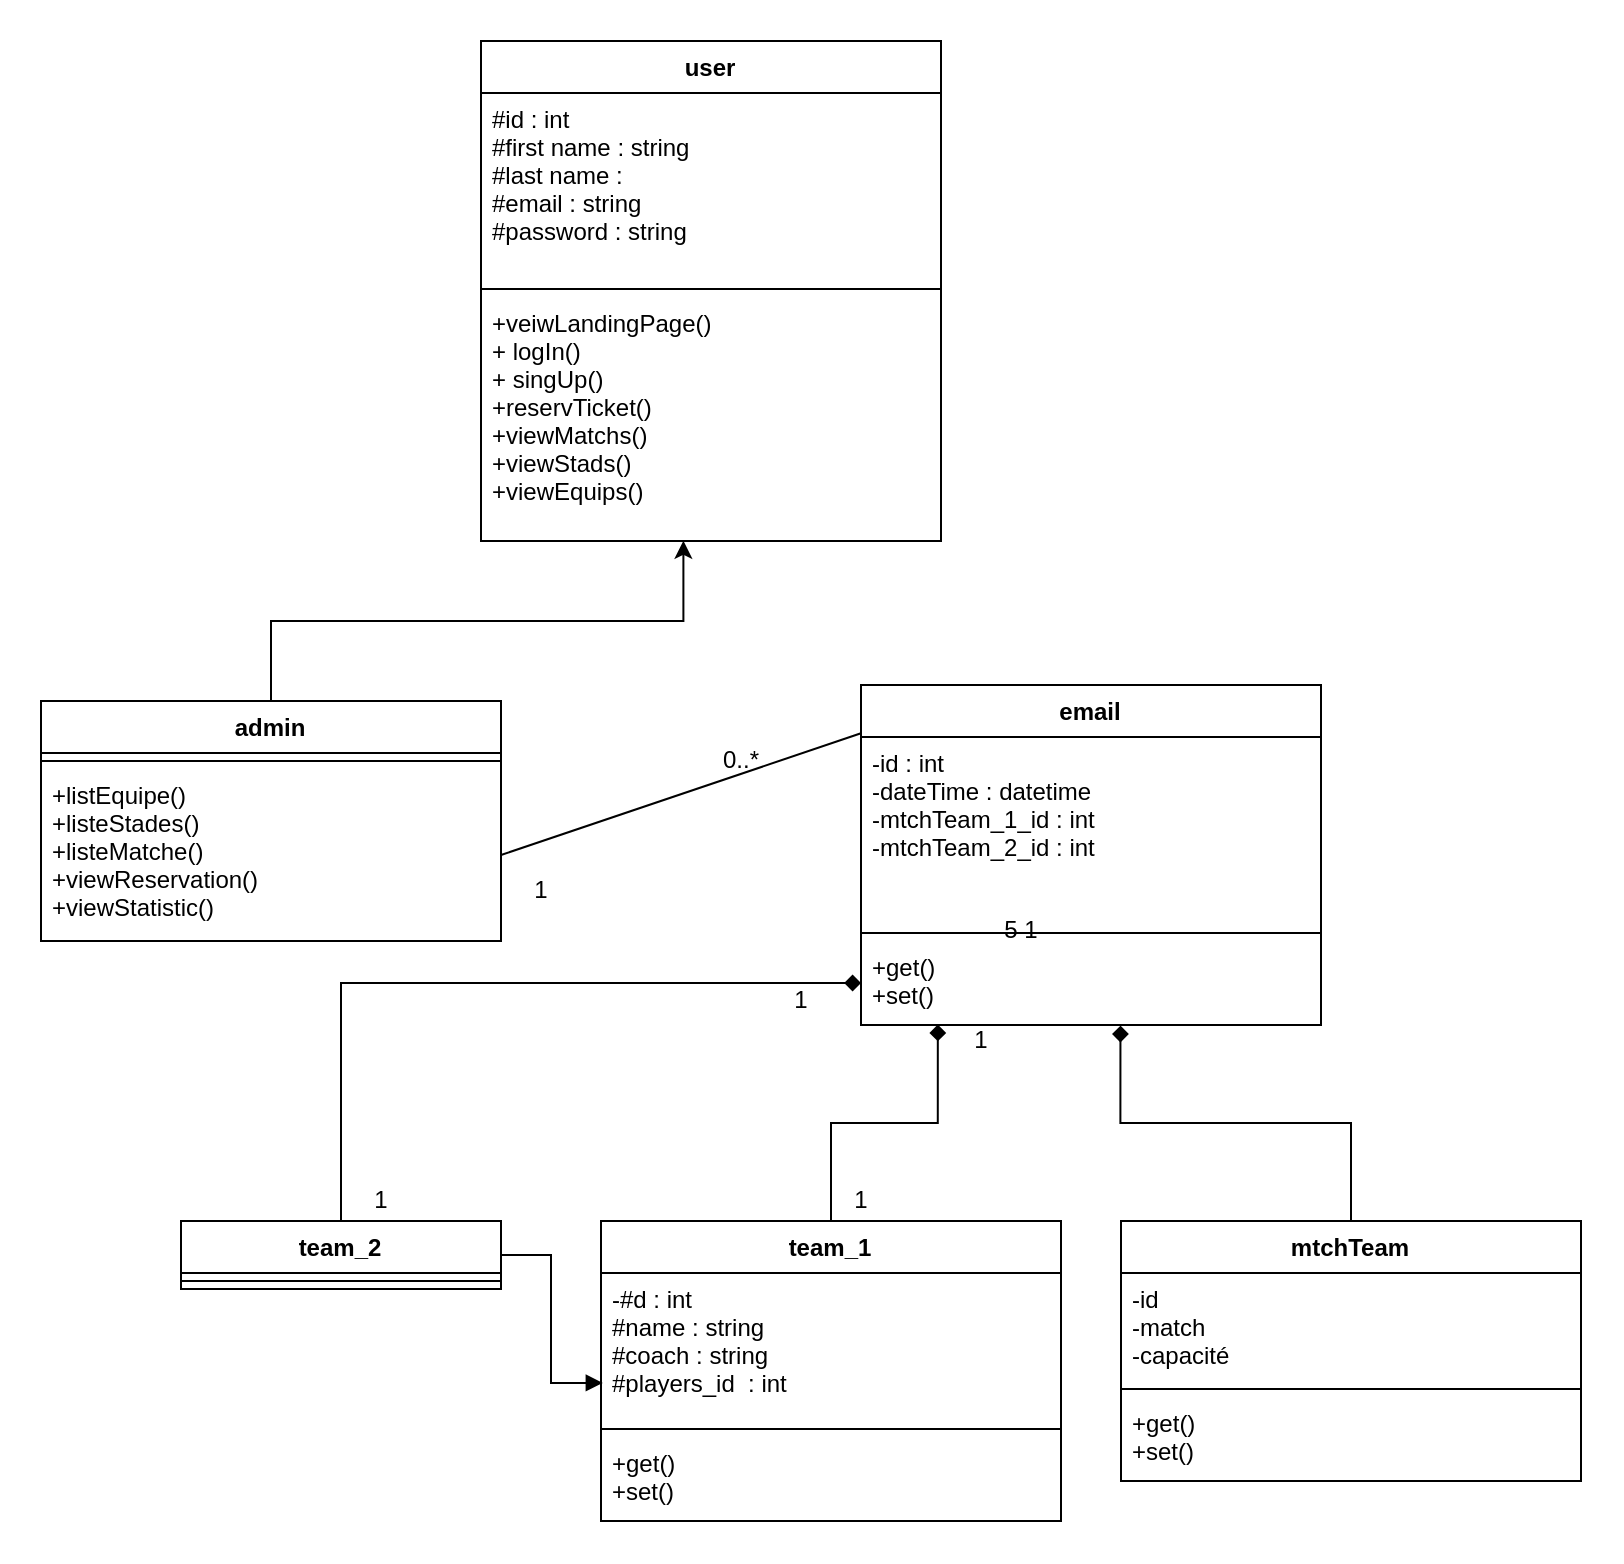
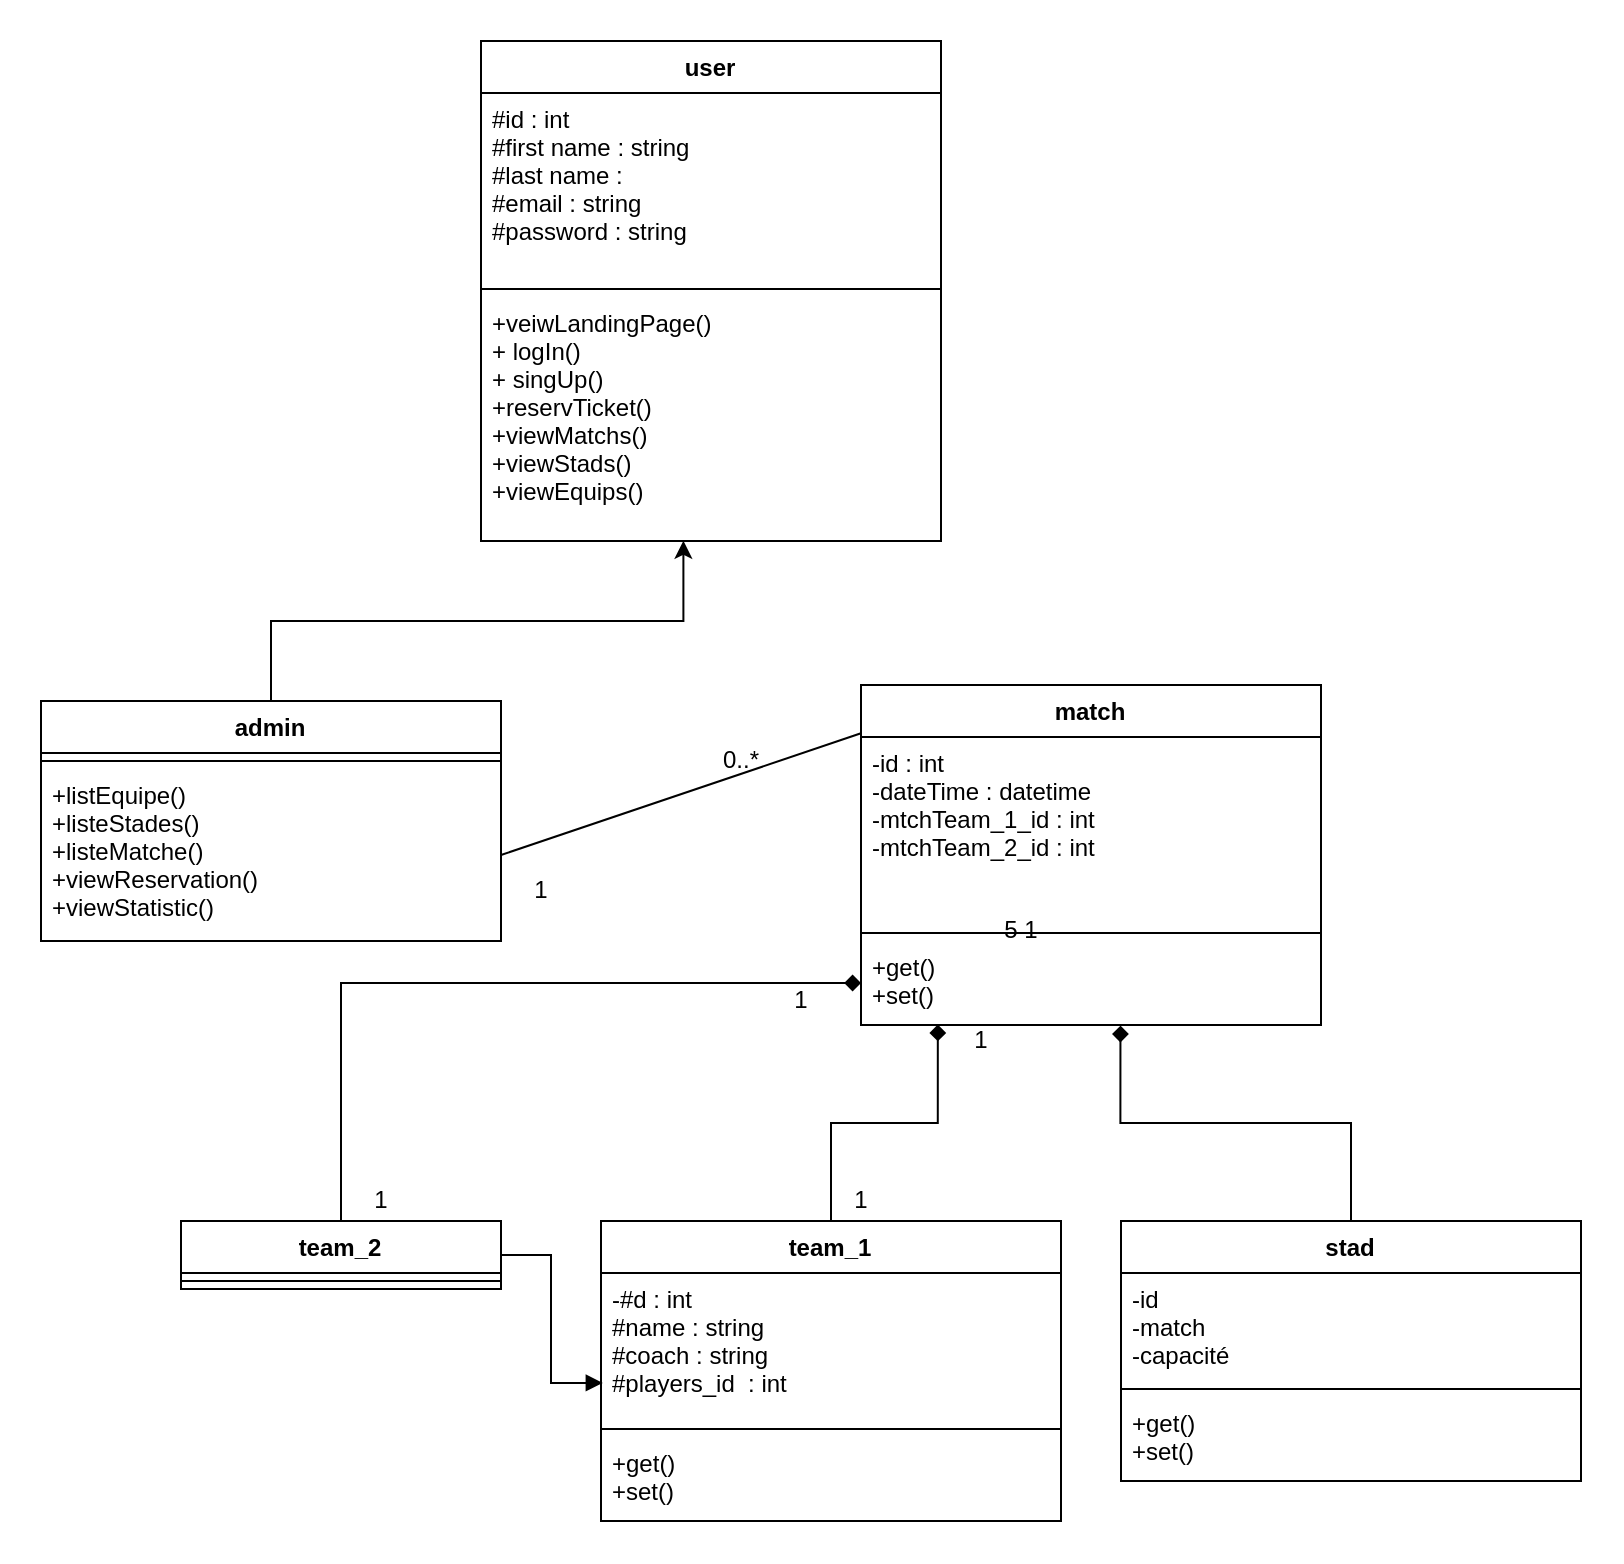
(1090, 712) -> (1090, 712)
(1350, 1248) -> (1350, 1248)
